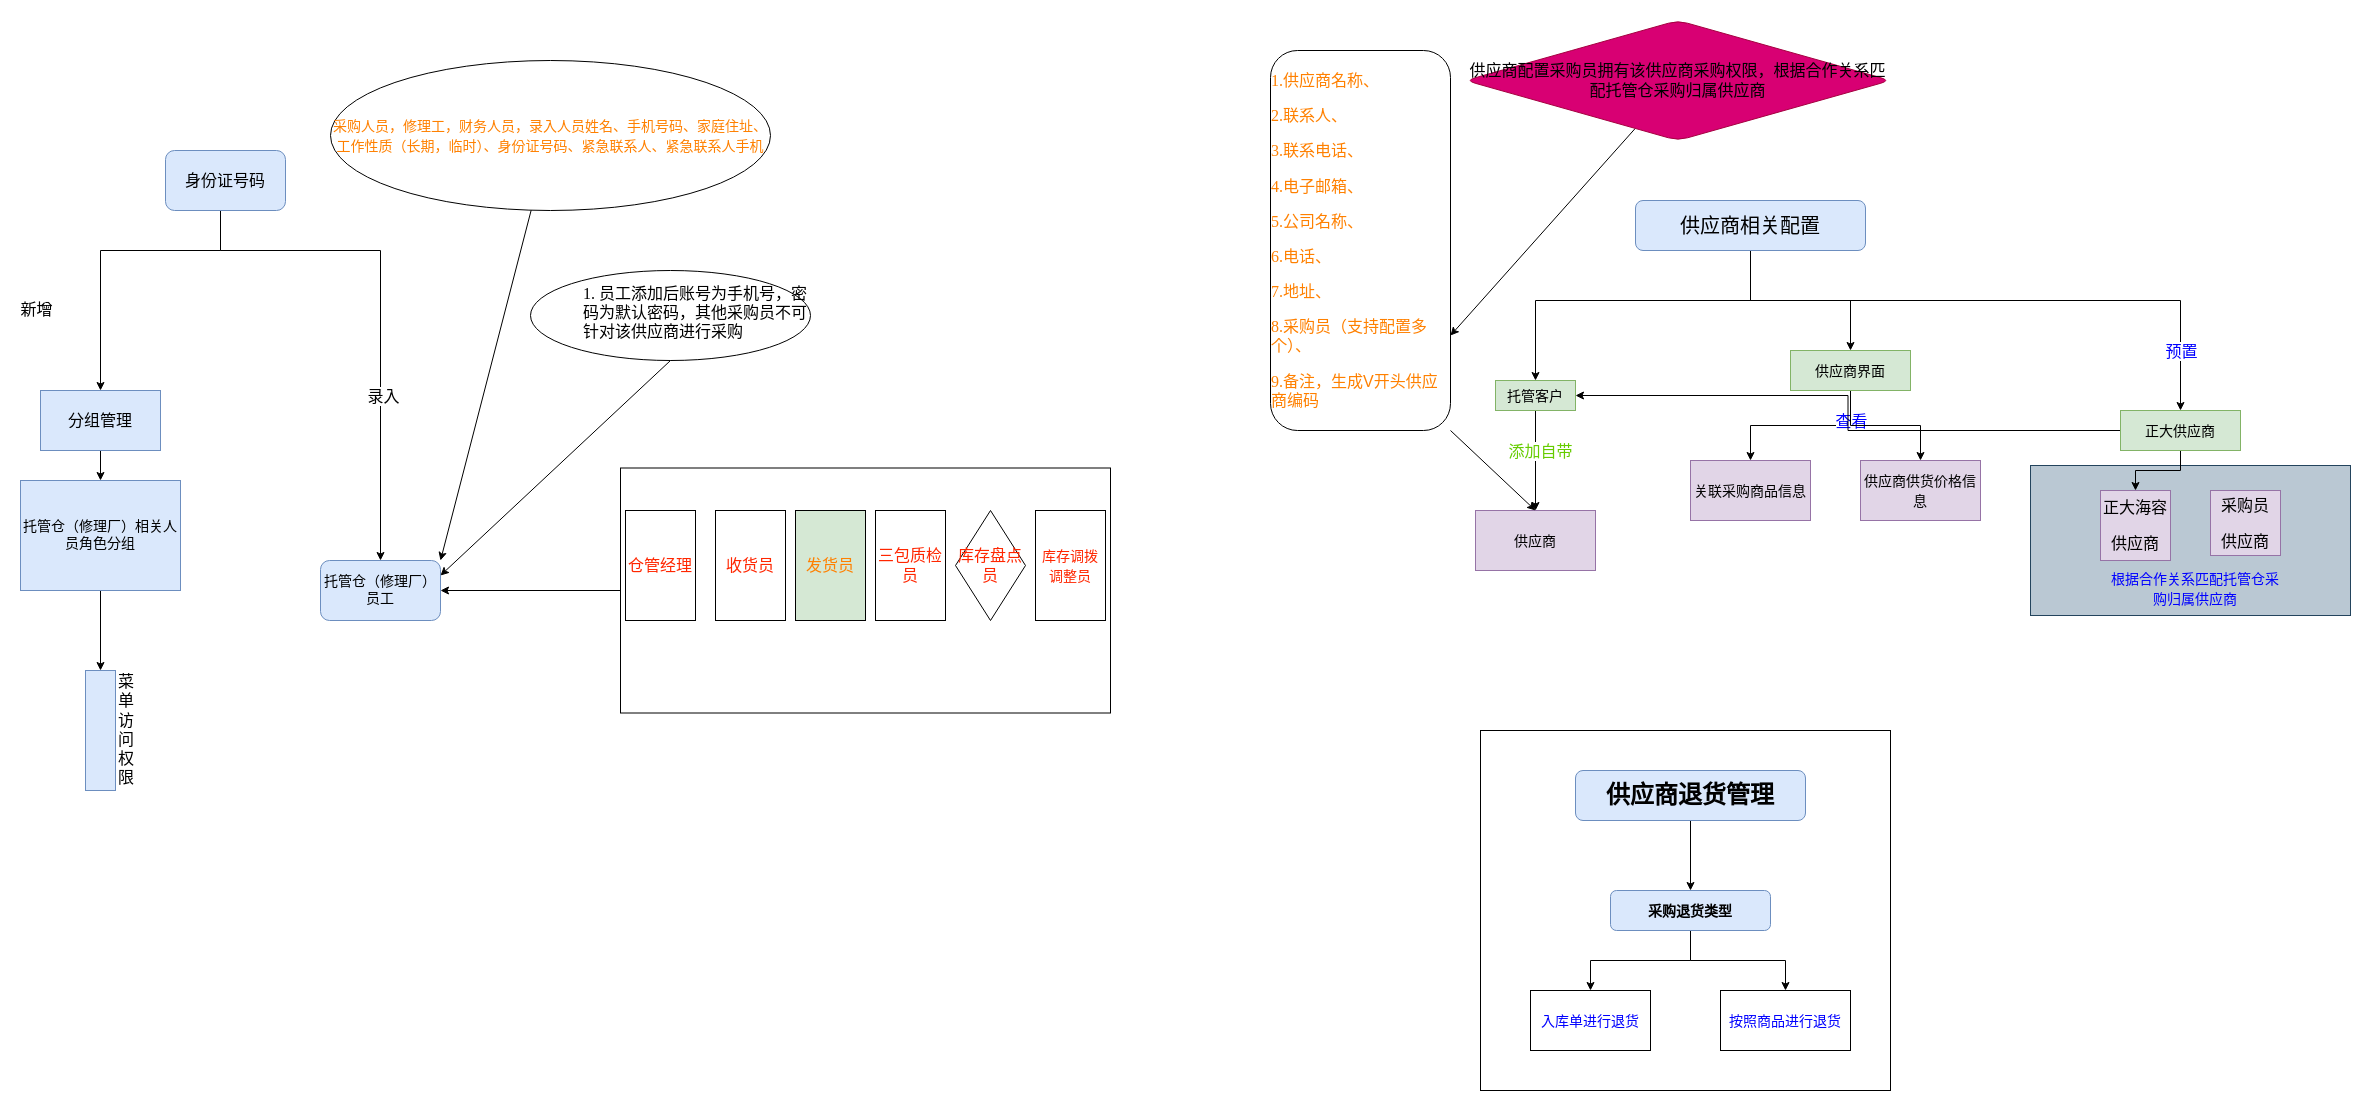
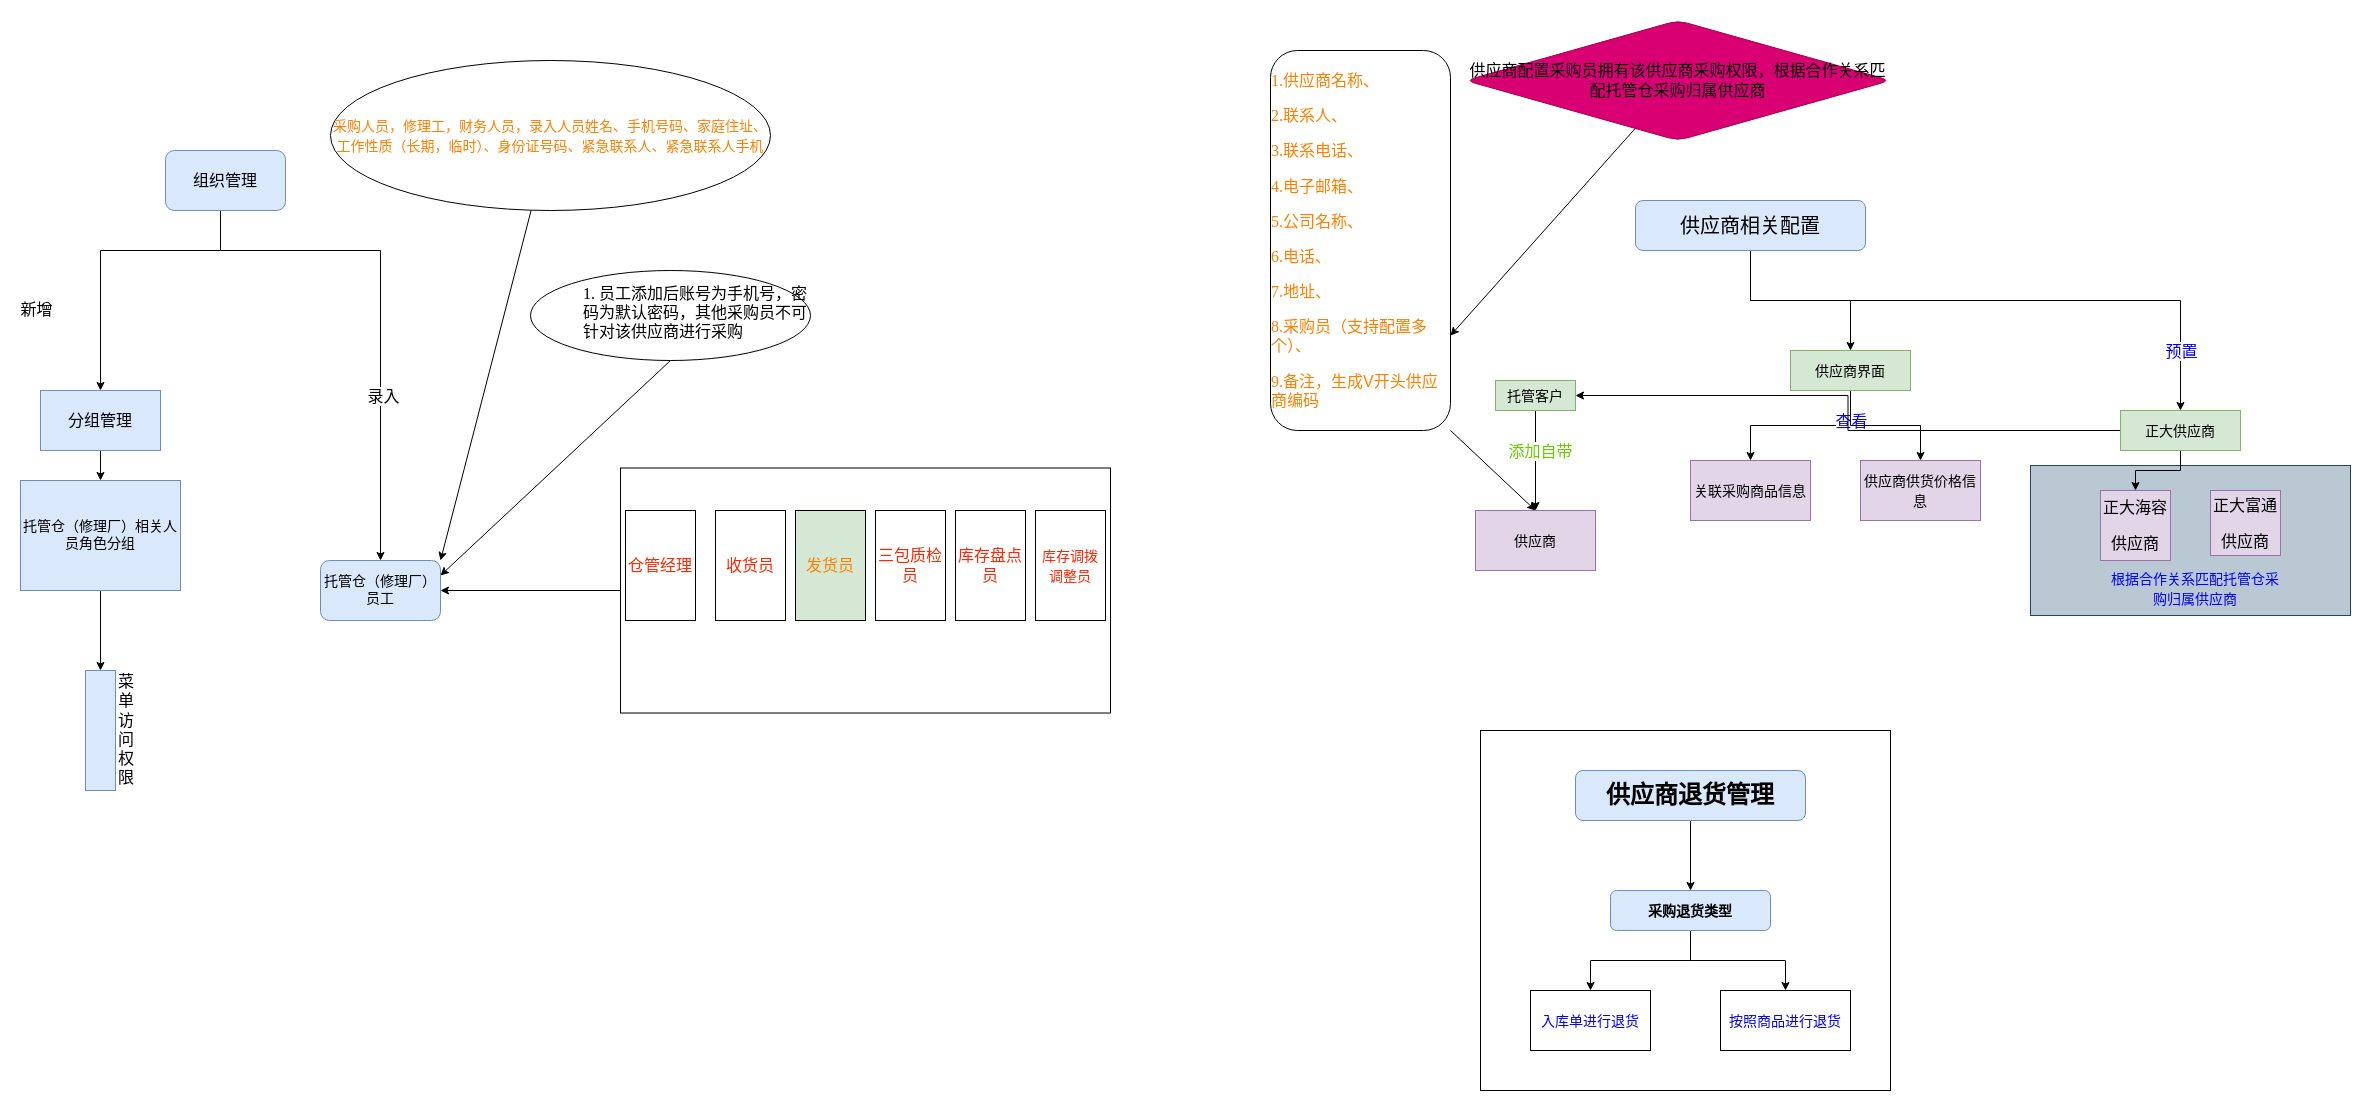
(226, 181) -> (226, 181)
(1606, 301) -> none
(2246, 524) -> (2246, 524)
(991, 566) -> (991, 566)
